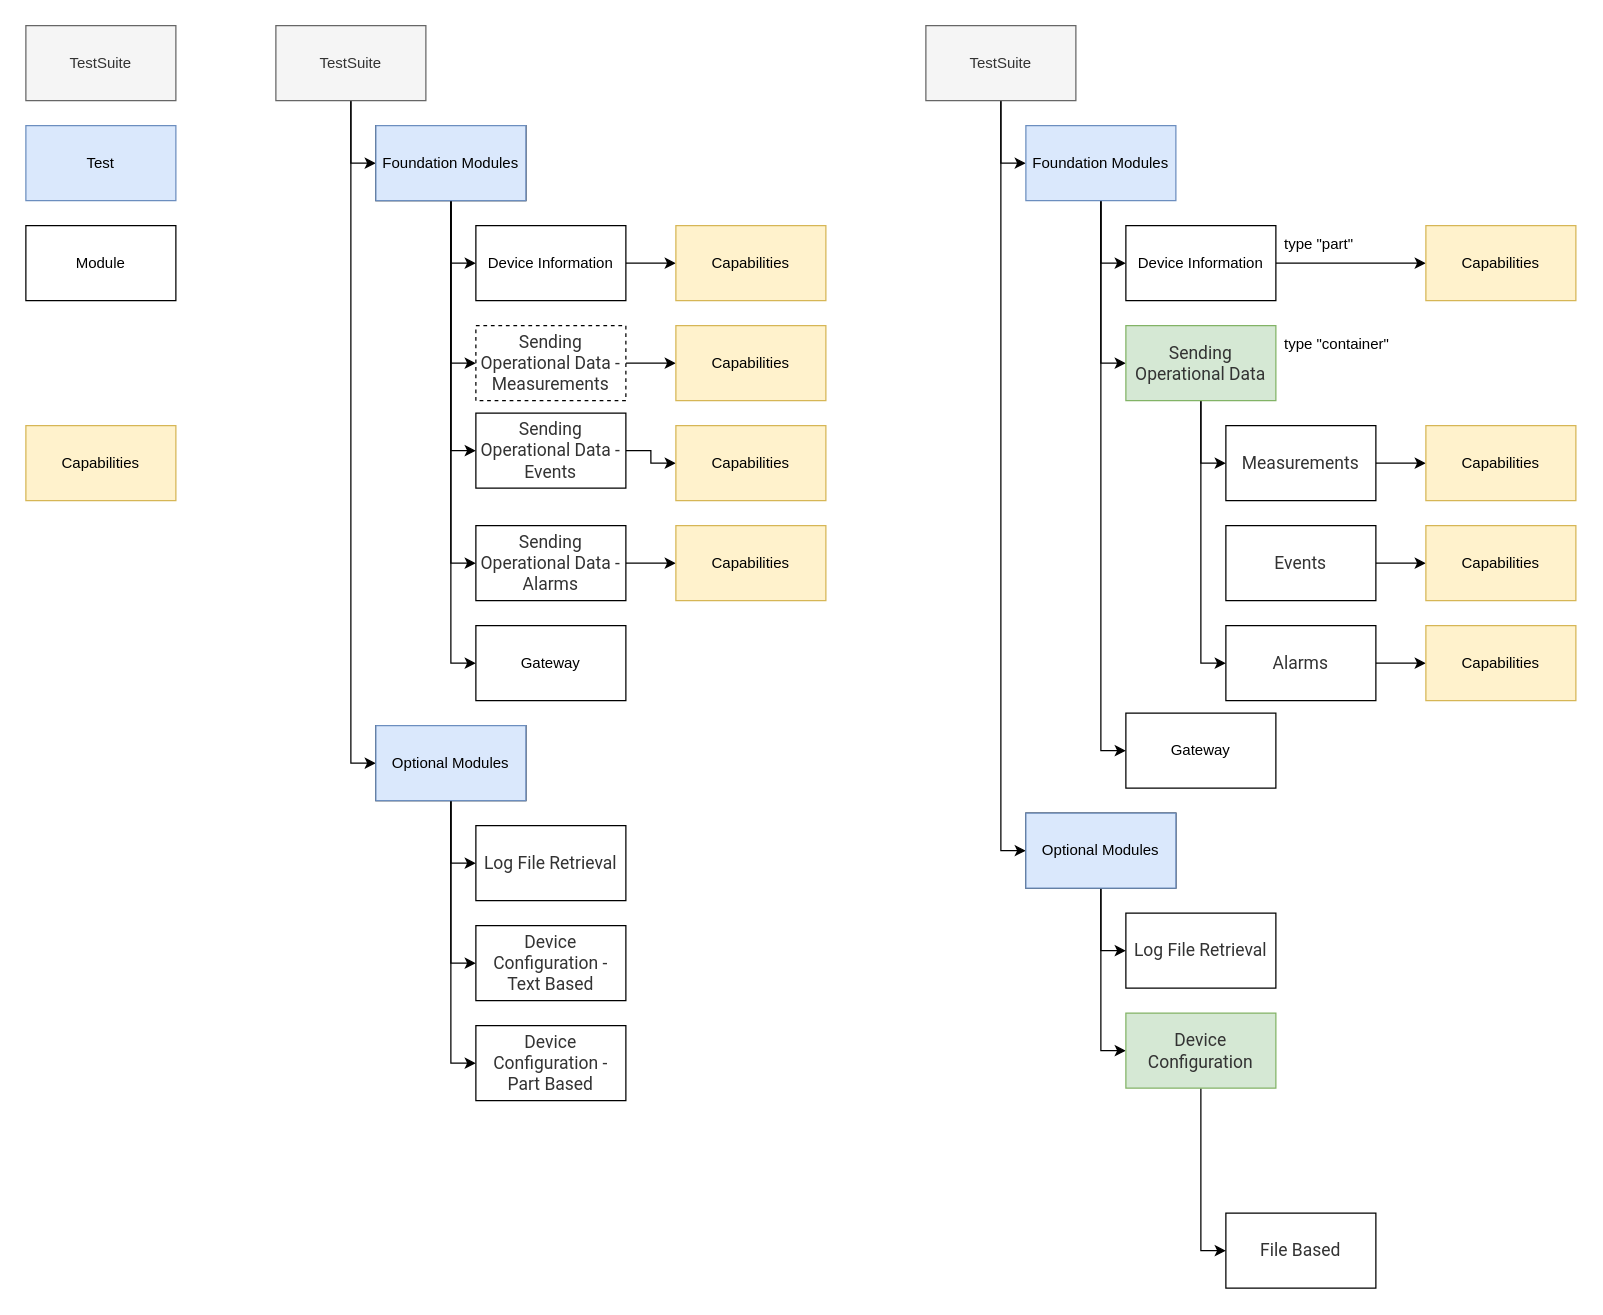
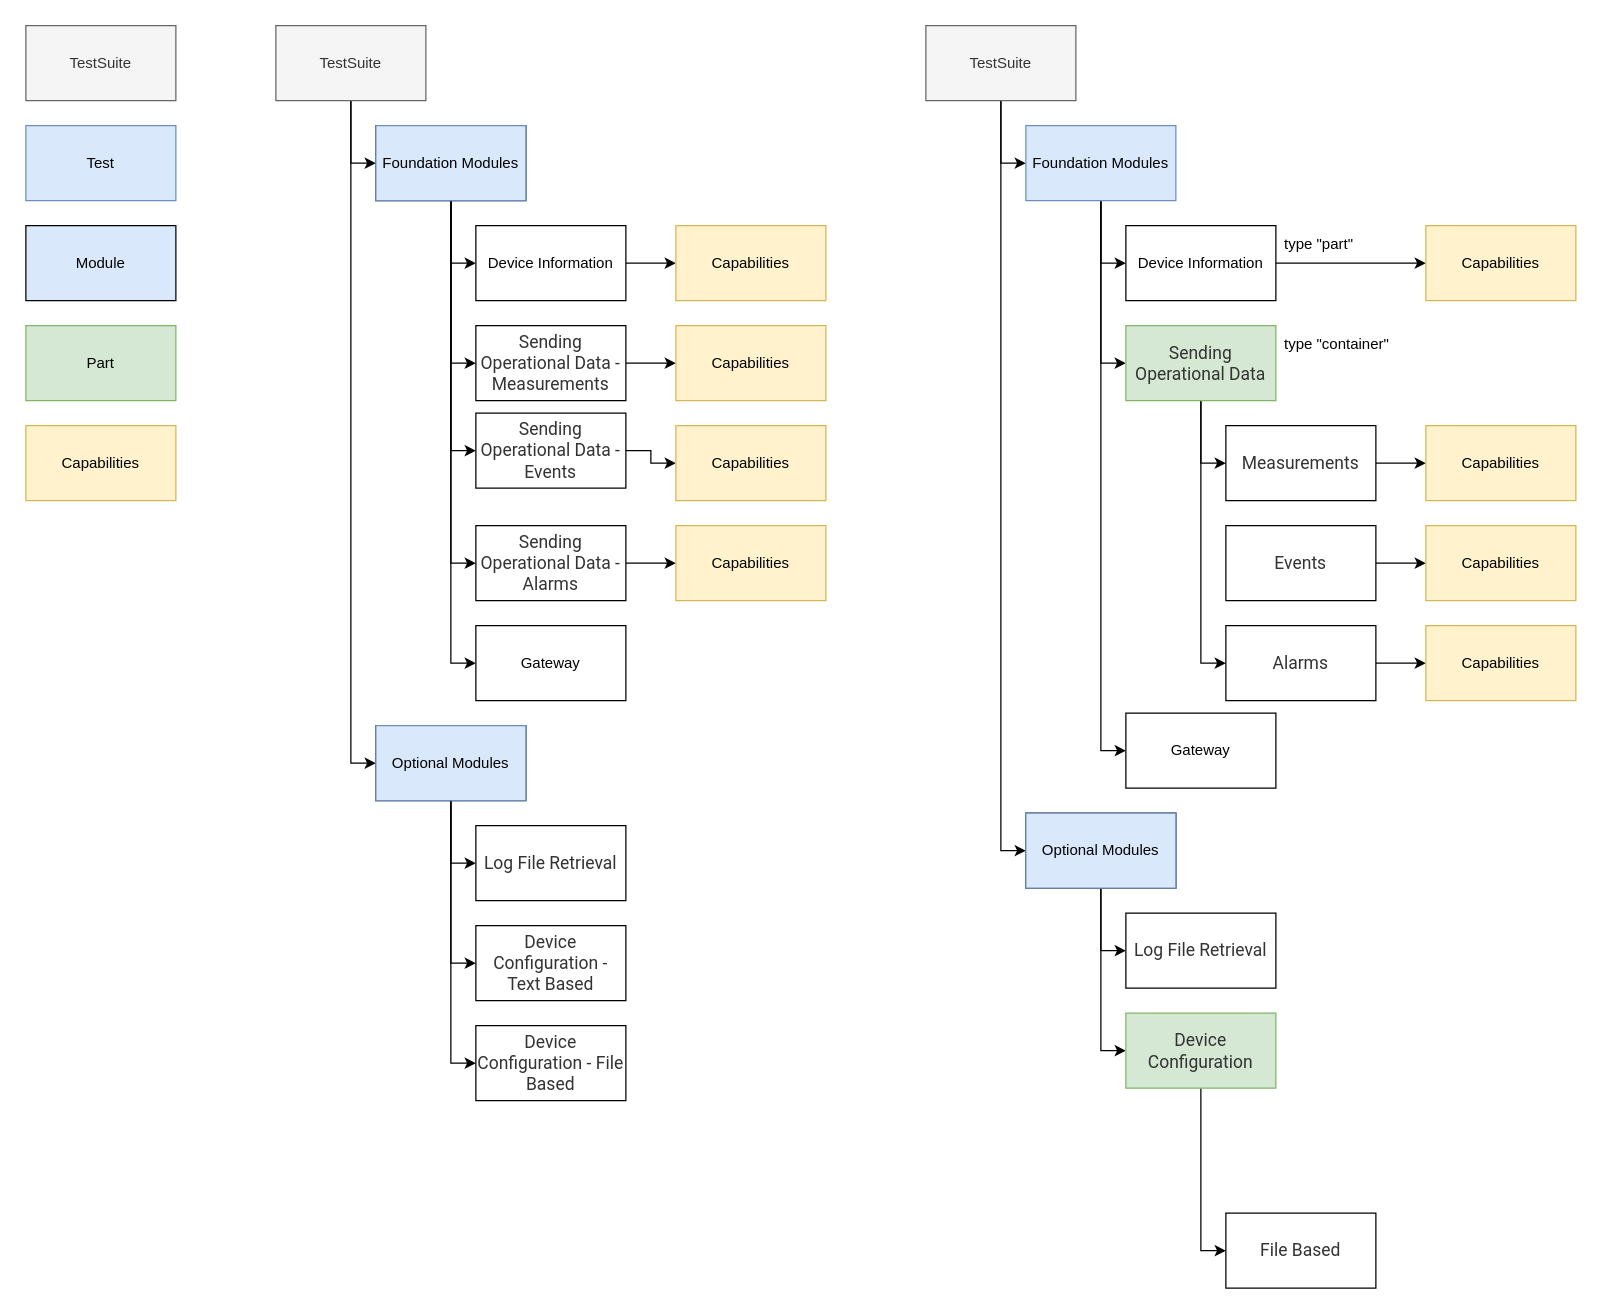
(101, 263) -> (101, 263)
none -> (101, 363)
(551, 363) -> (551, 363)
(551, 1063) -> (551, 1063)
